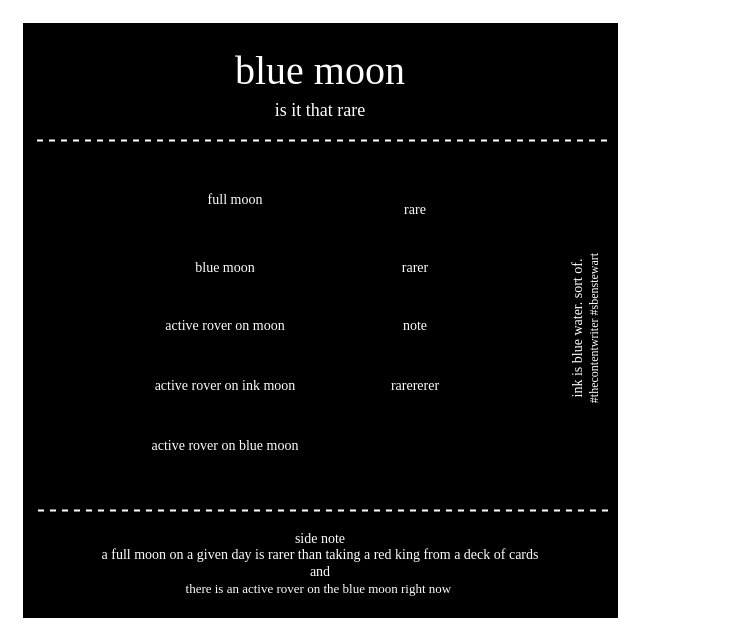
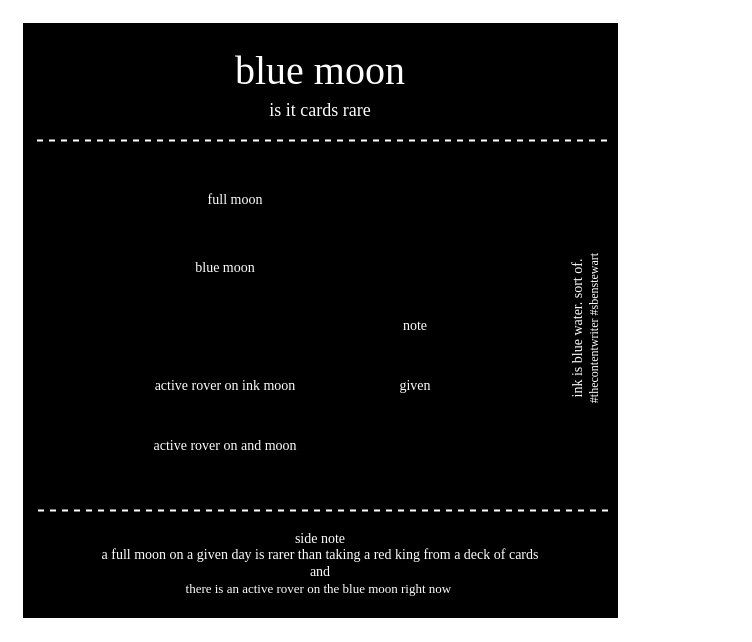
(321, 111) -> (321, 111)
(416, 211) -> none
(416, 269) -> none
(226, 327) -> none
(416, 387) -> (416, 387)
(226, 447) -> (226, 447)
